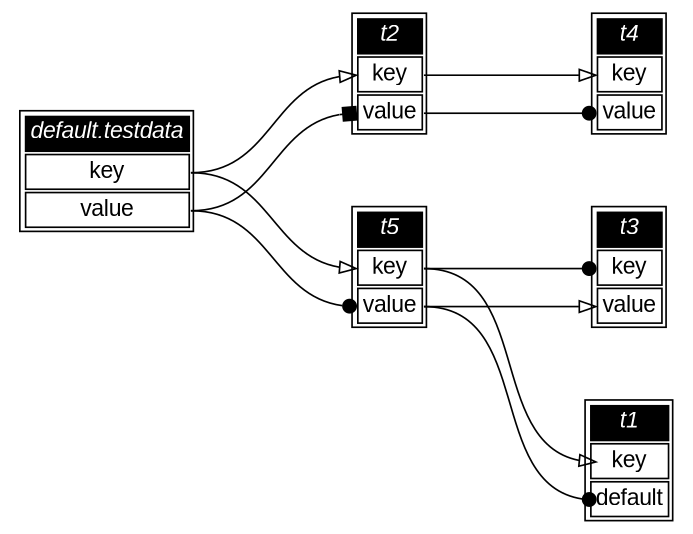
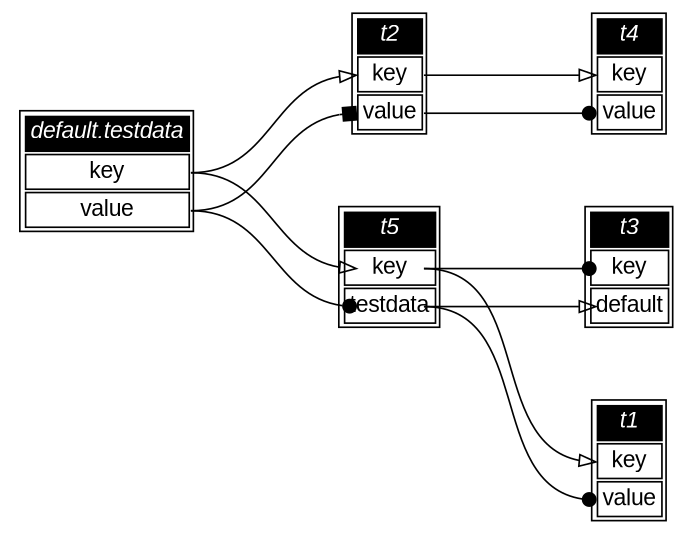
(390, 305) -> (390, 305)
(630, 305) -> (630, 305)
(630, 498) -> (630, 498)
